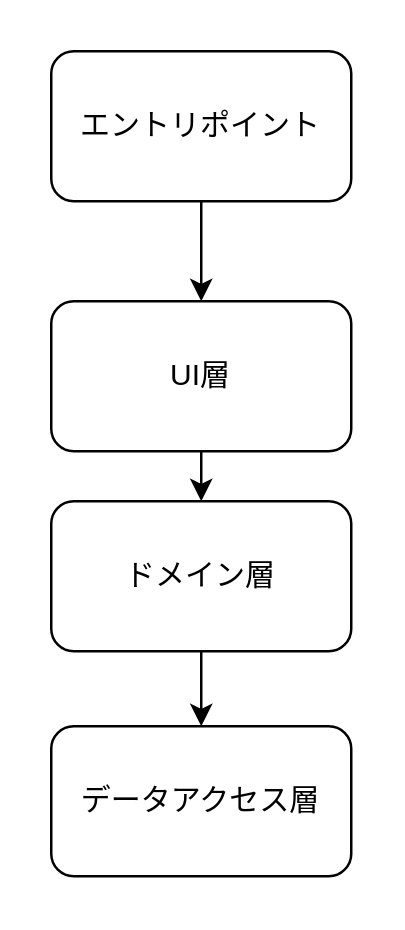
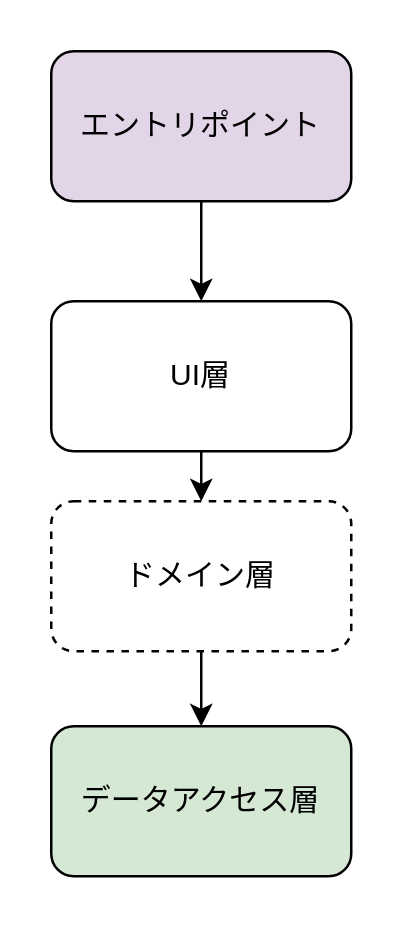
(201, 126) -> (201, 126)
(201, 576) -> (201, 576)
(201, 801) -> (201, 801)
